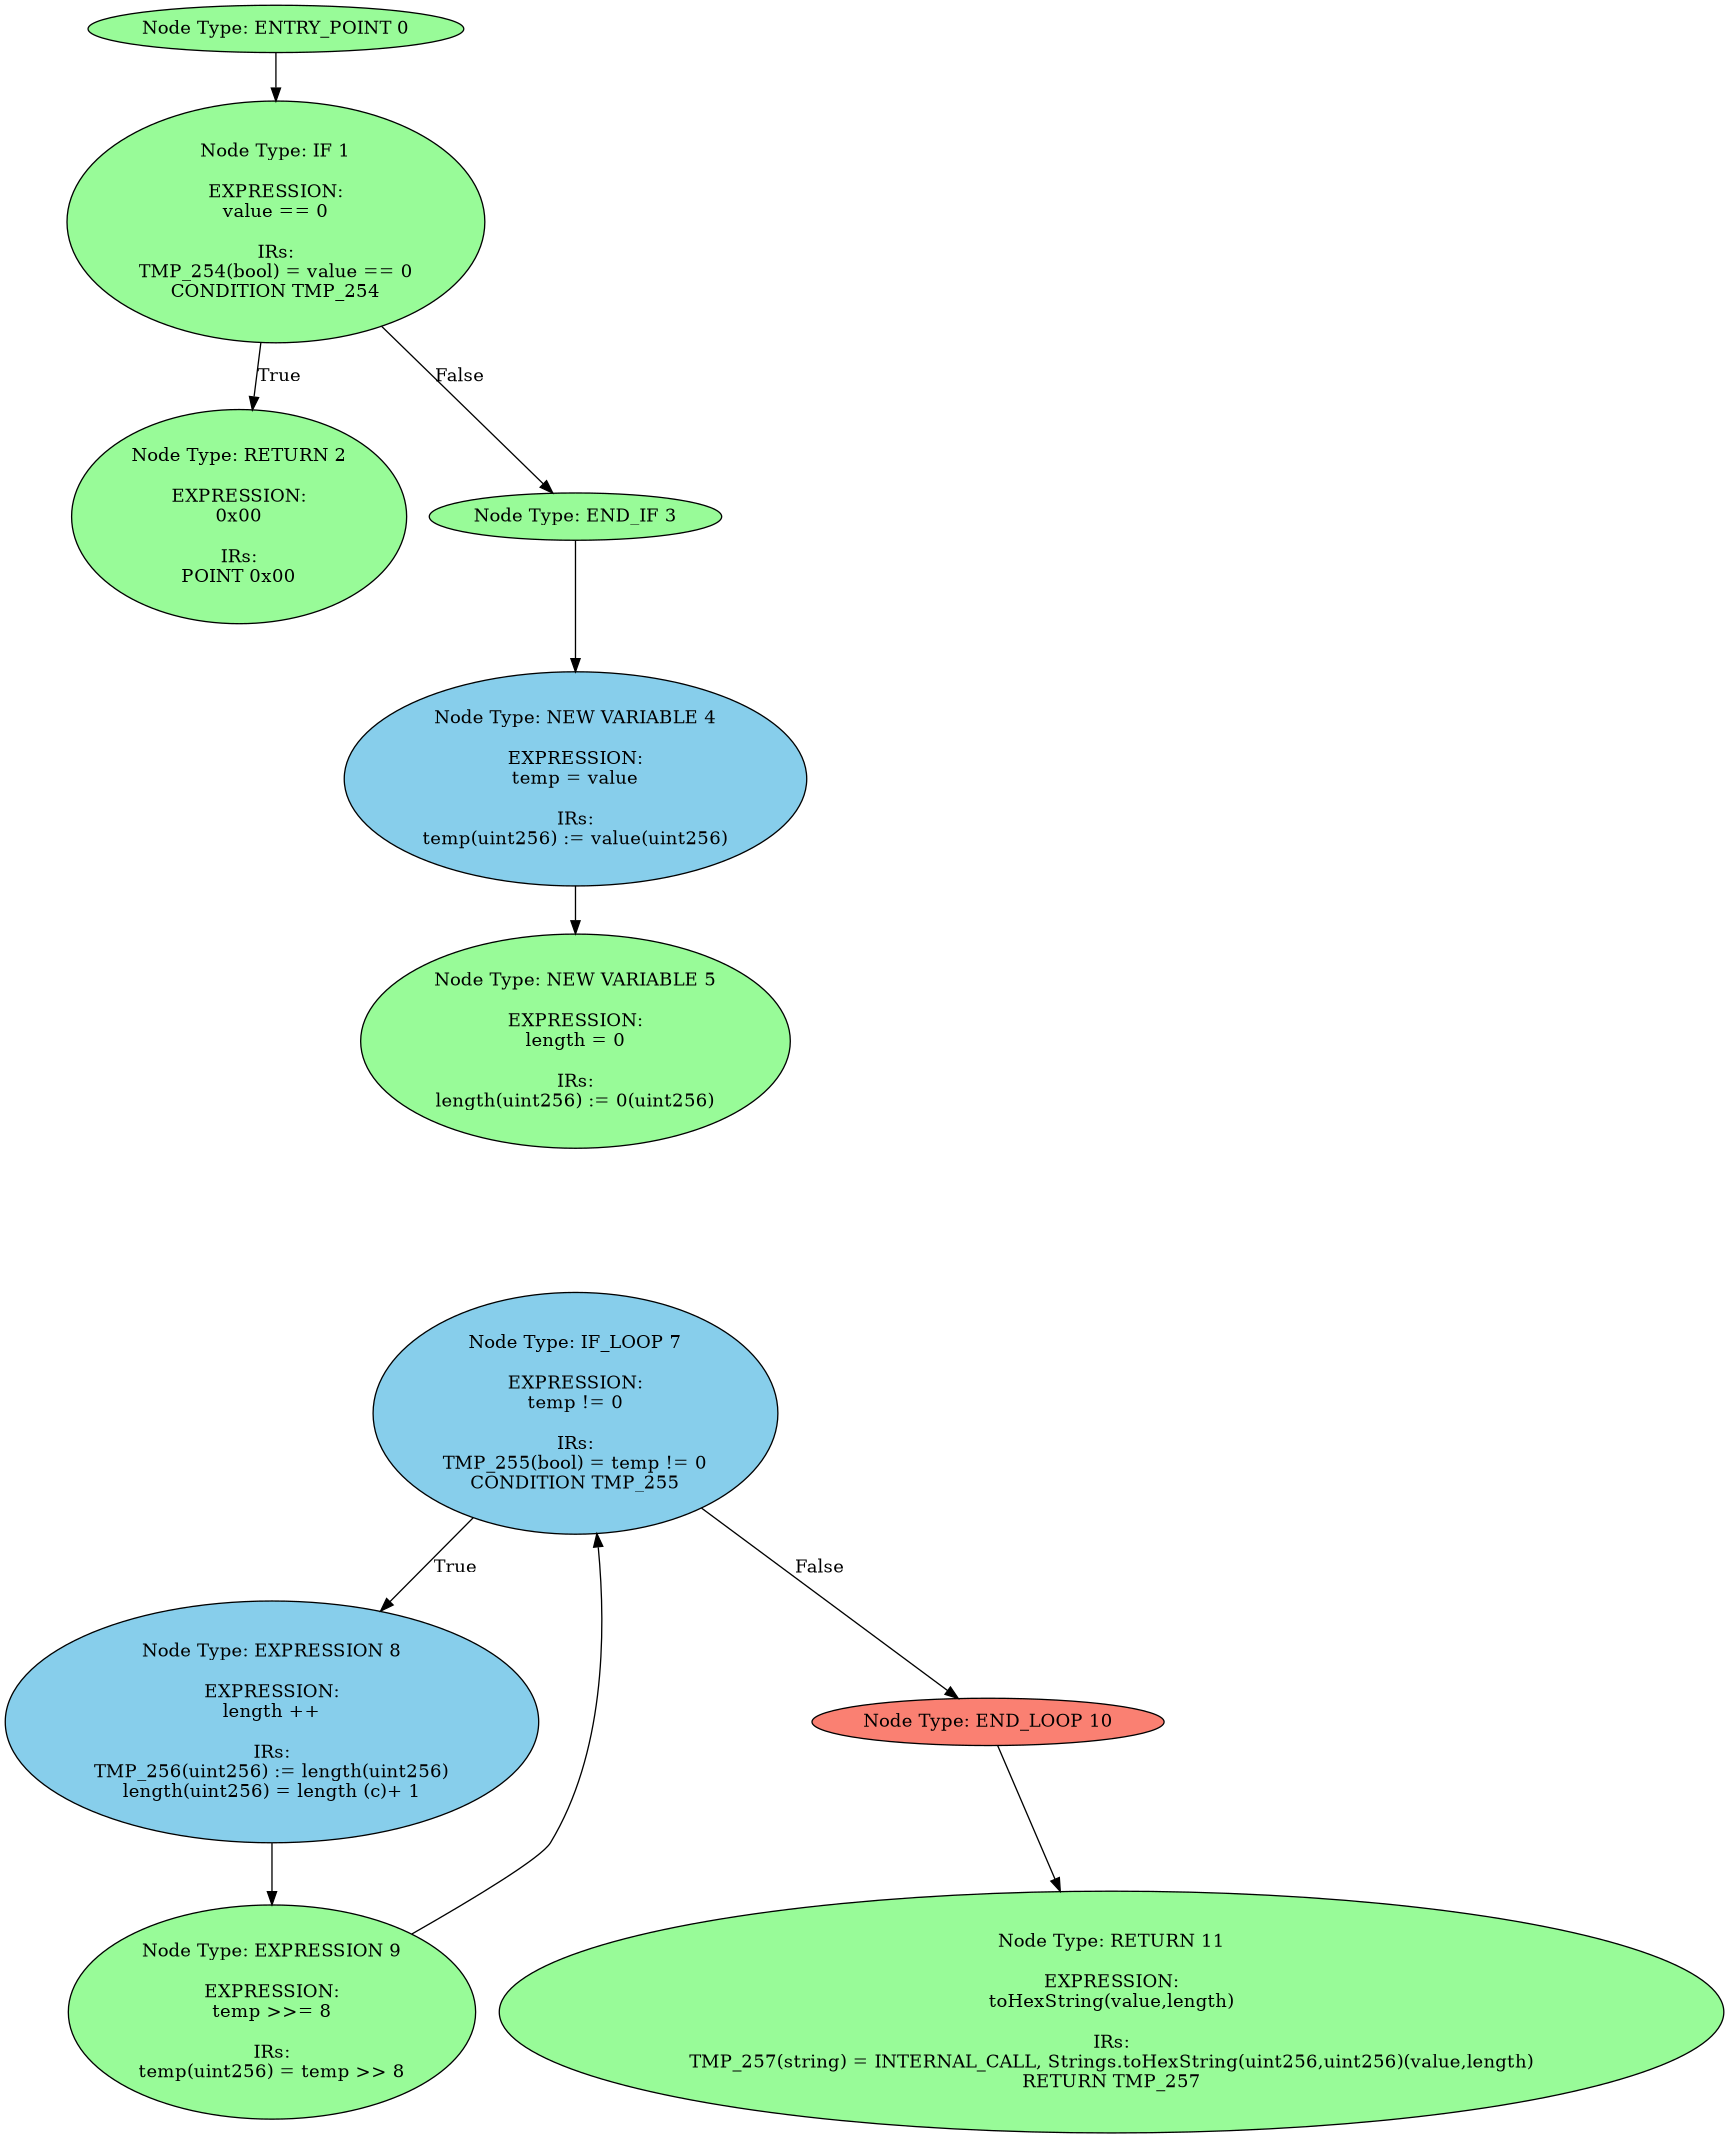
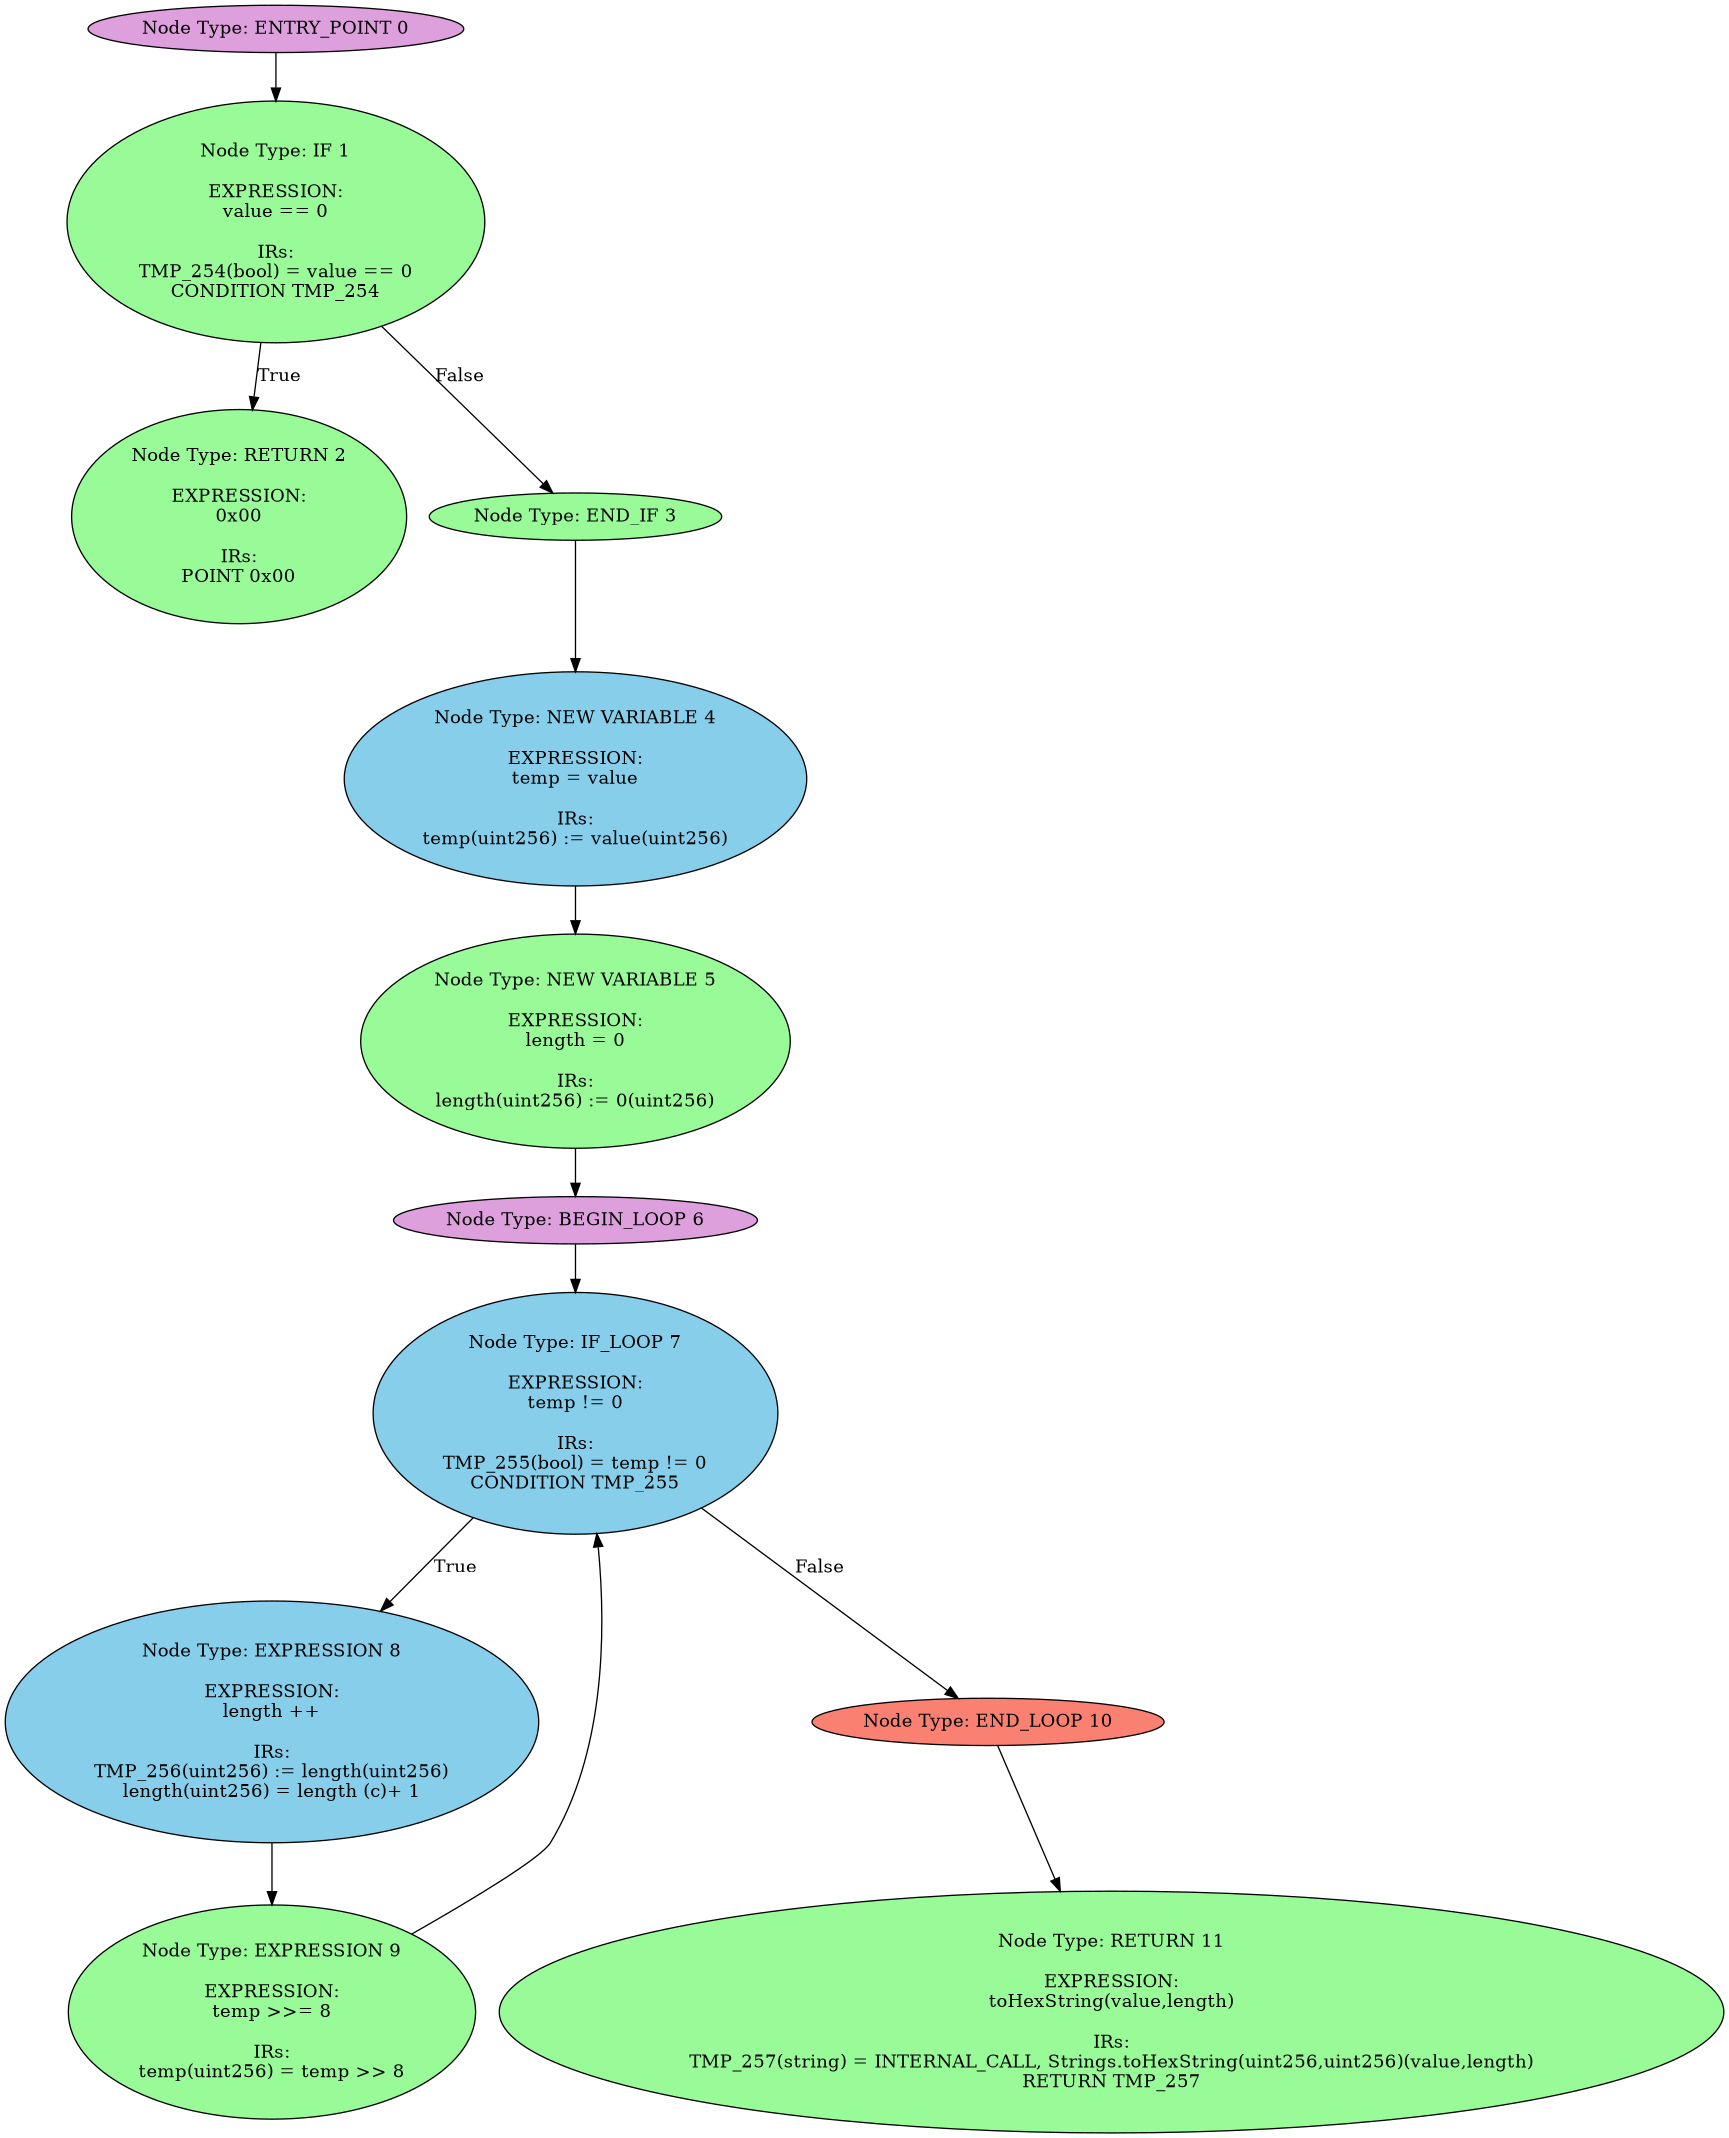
(276, 29) -> (276, 29)
none -> (575, 1220)
